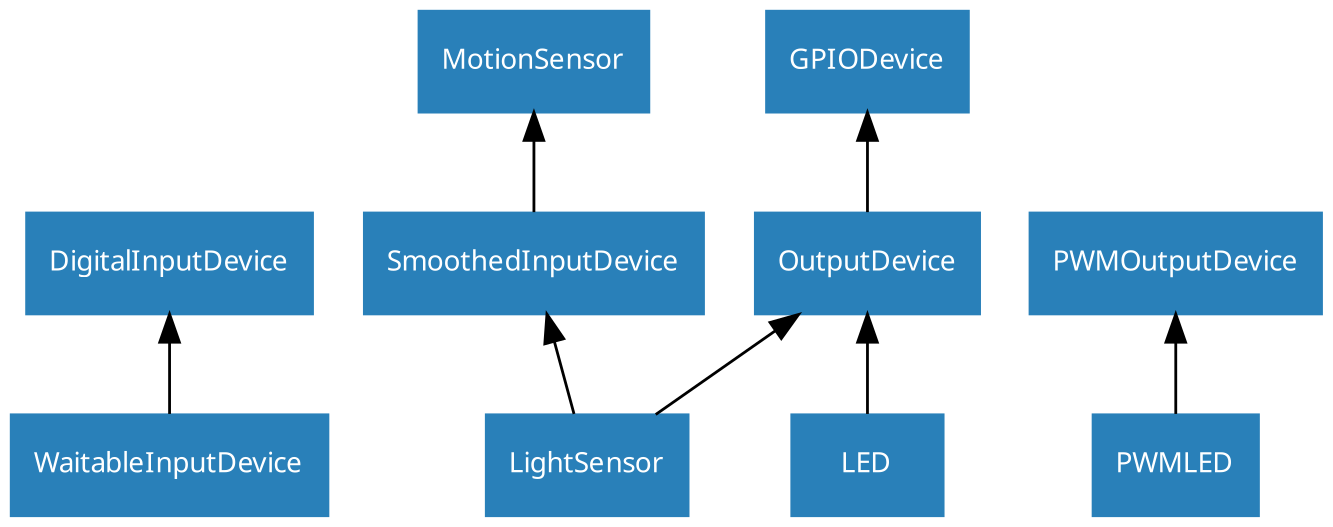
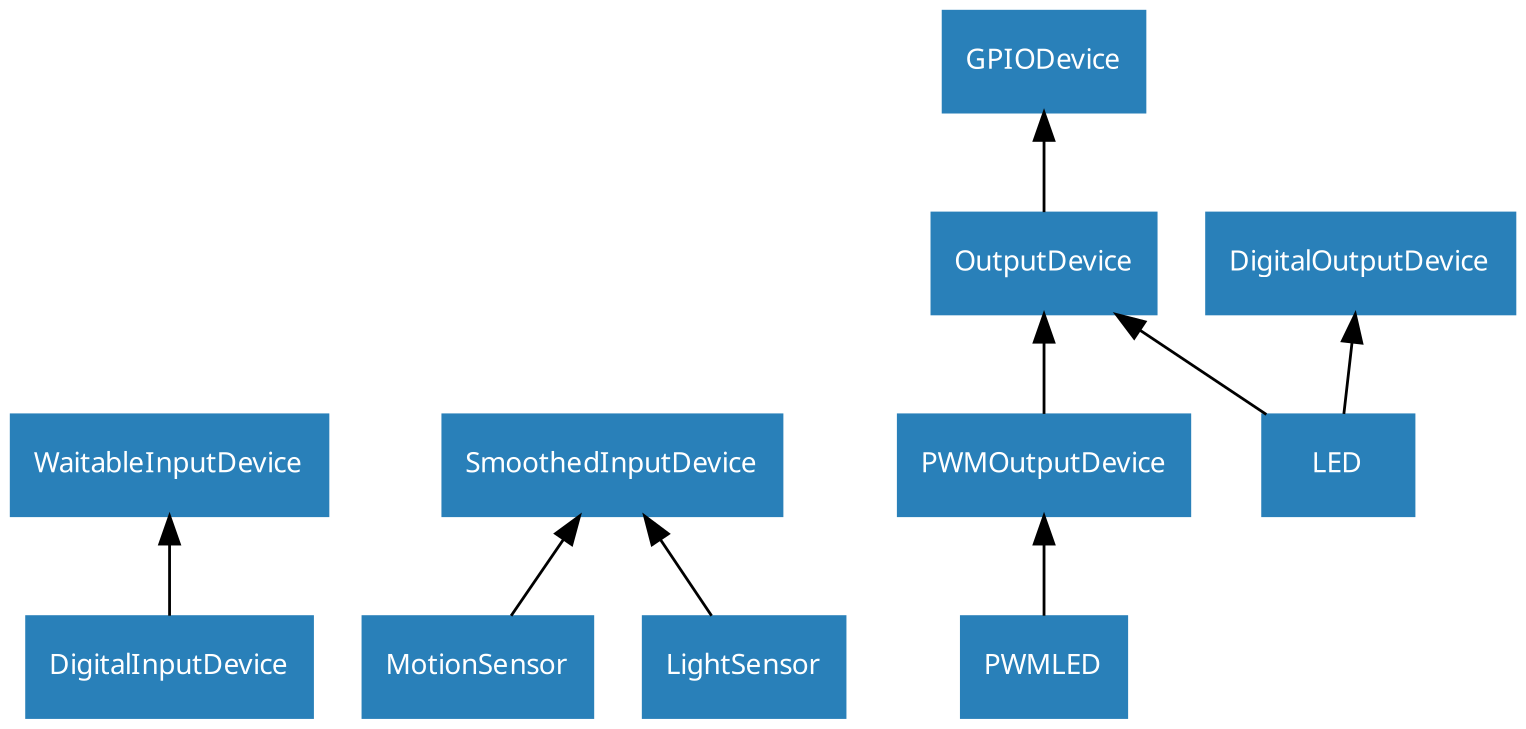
(534, 176) -> (537, 578)
none -> (1361, 263)
(715, 373) -> (1044, 378)
(170, 378) -> (170, 580)
